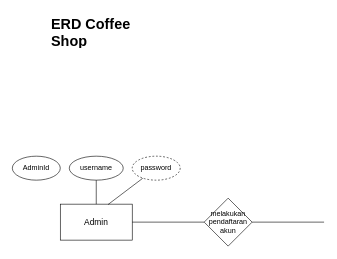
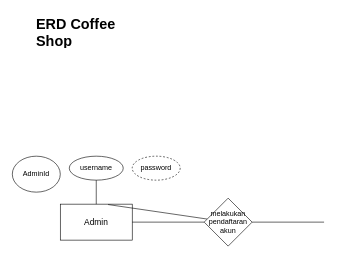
(105, 30) -> (90, 30)
(36, 168) -> (36, 174)
(125, 192) -> (158, 212)
